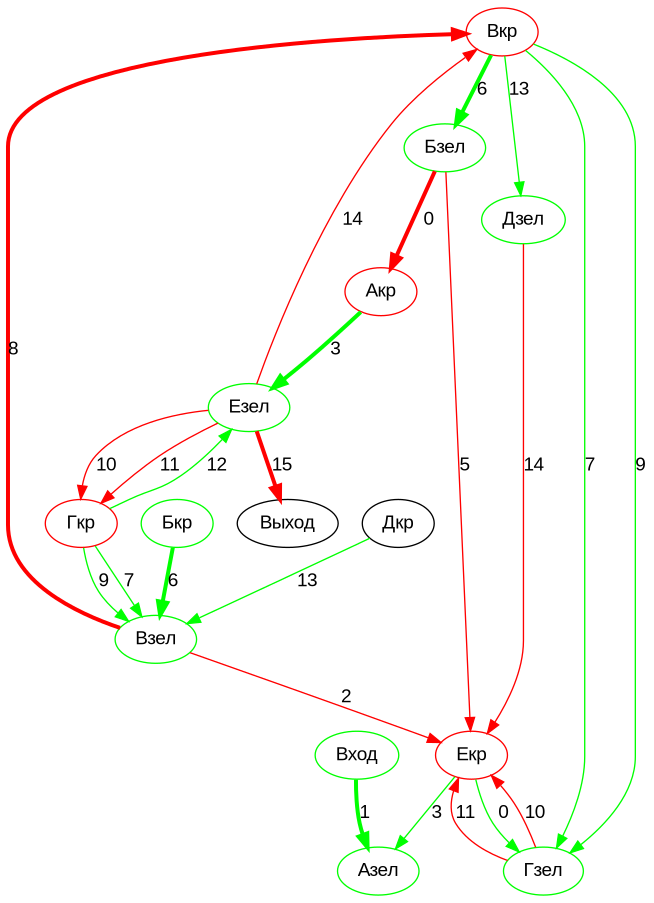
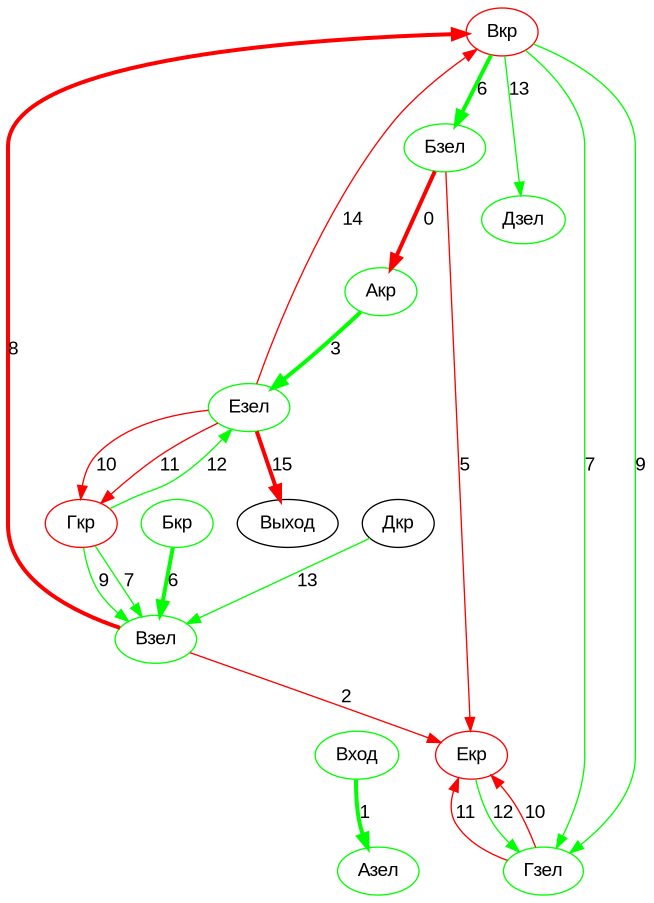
(381, 292) -> (381, 292)
(523, 486) -> none
(429, 808) -> none
(503, 813) -> (503, 813)
